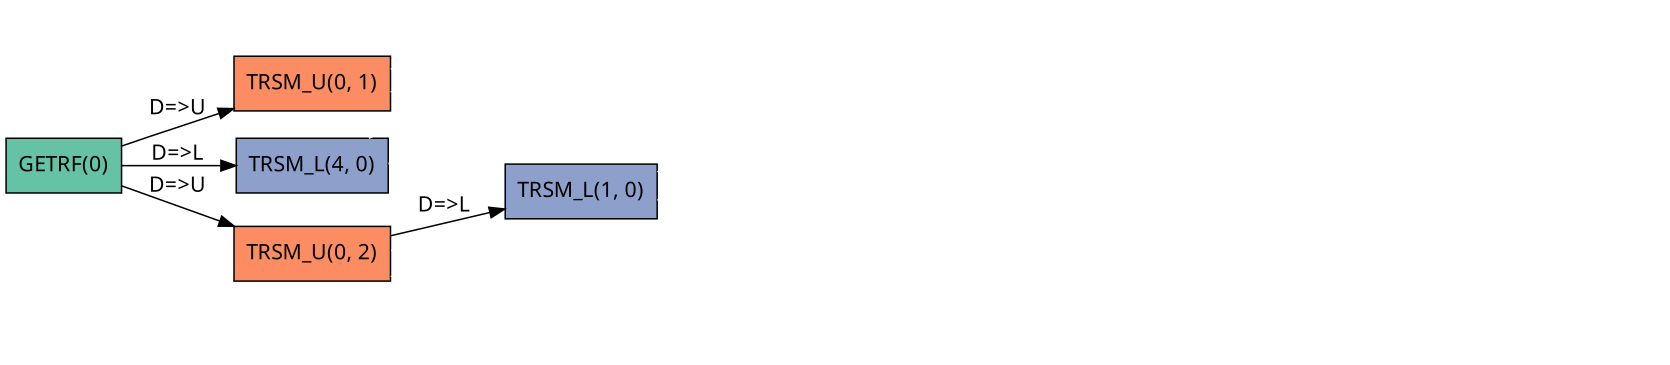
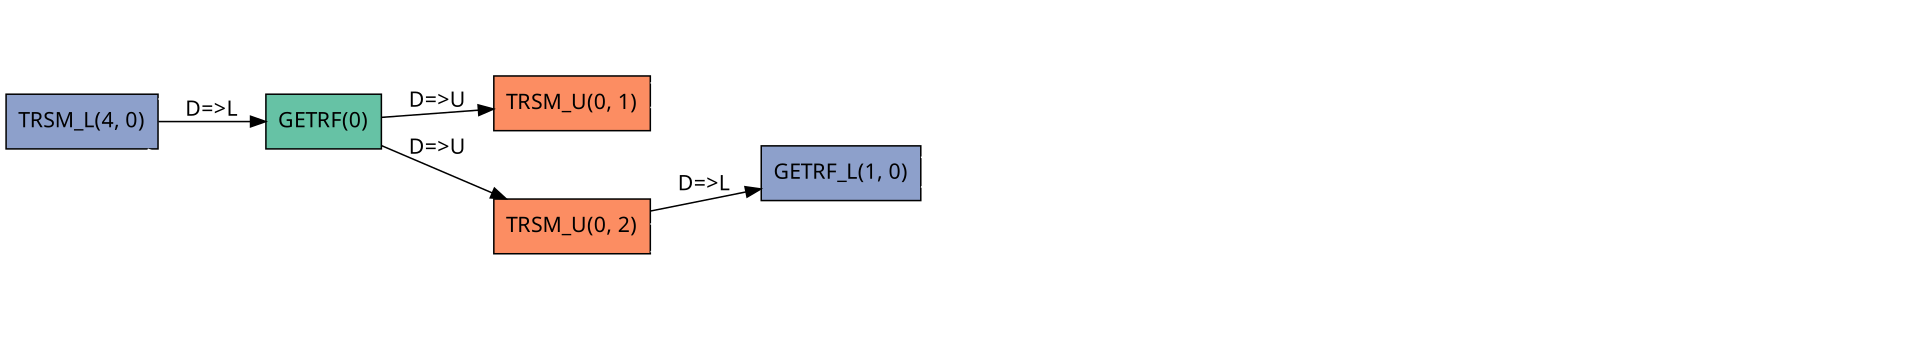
(171, 166) -> (204, 122)
(581, 191) -> (841, 173)
